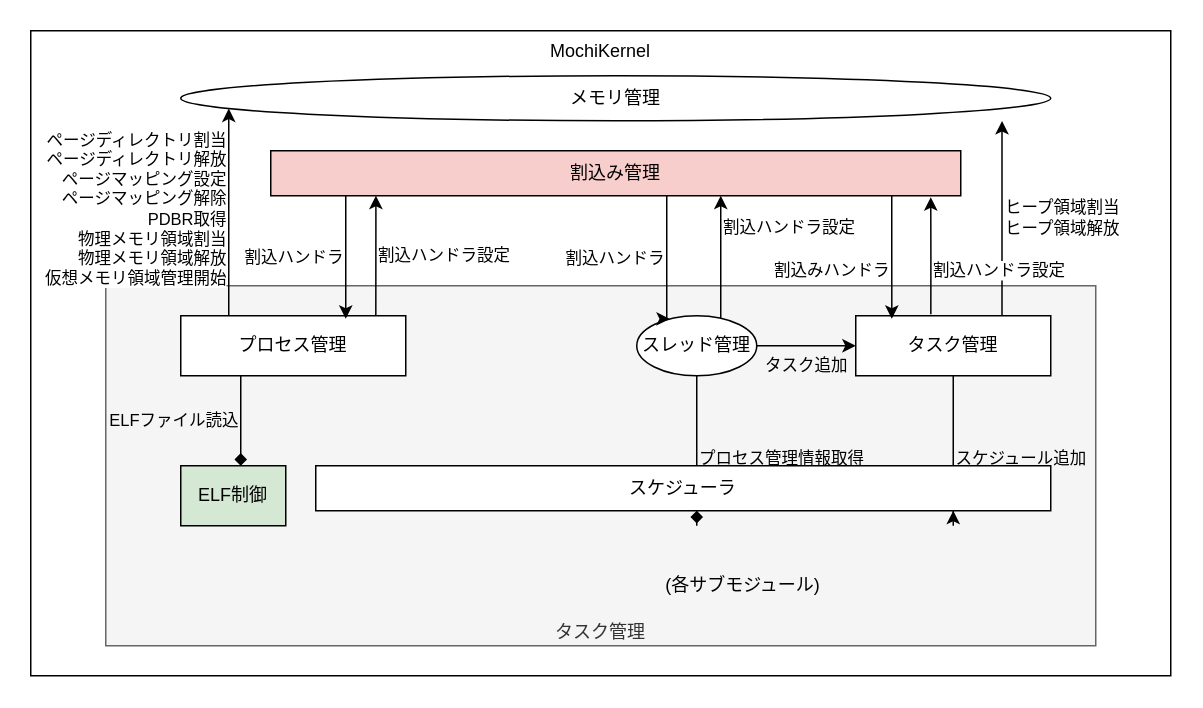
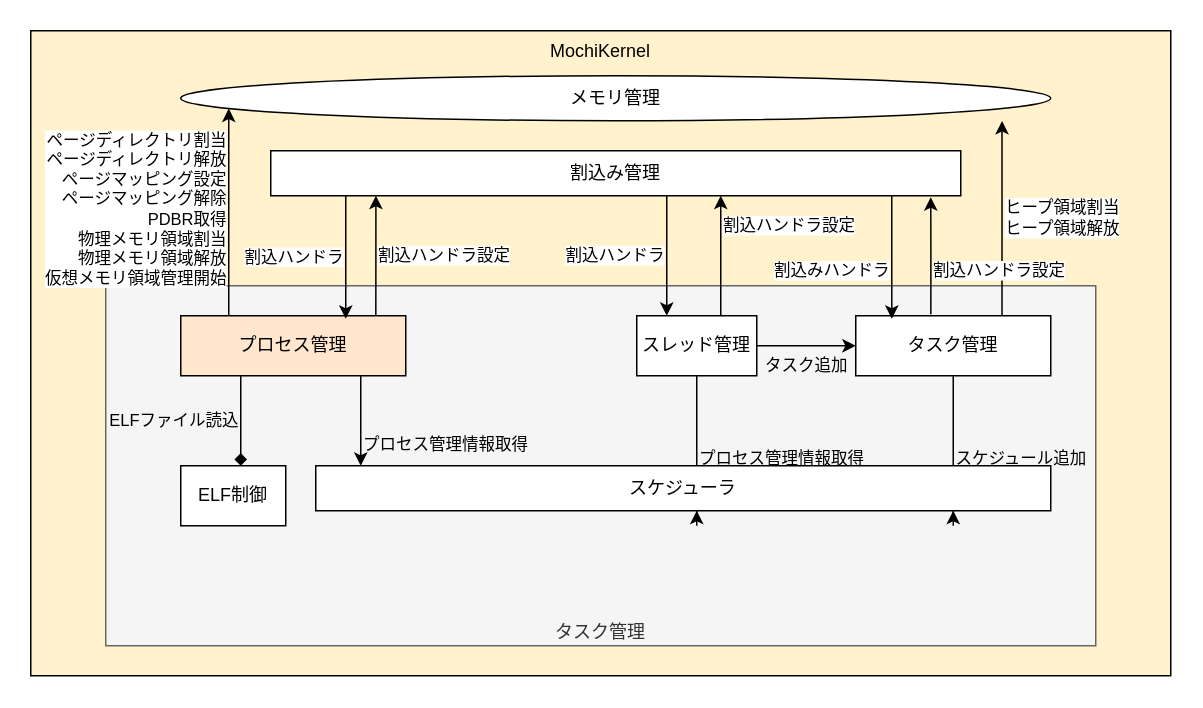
(601, 52) -> (601, 52)
(616, 173) -> (616, 173)
(293, 346) -> (293, 346)
(697, 346) -> (697, 346)
none -> (361, 416)
(233, 496) -> (233, 496)
(697, 519) -> (697, 520)
(743, 586) -> none
